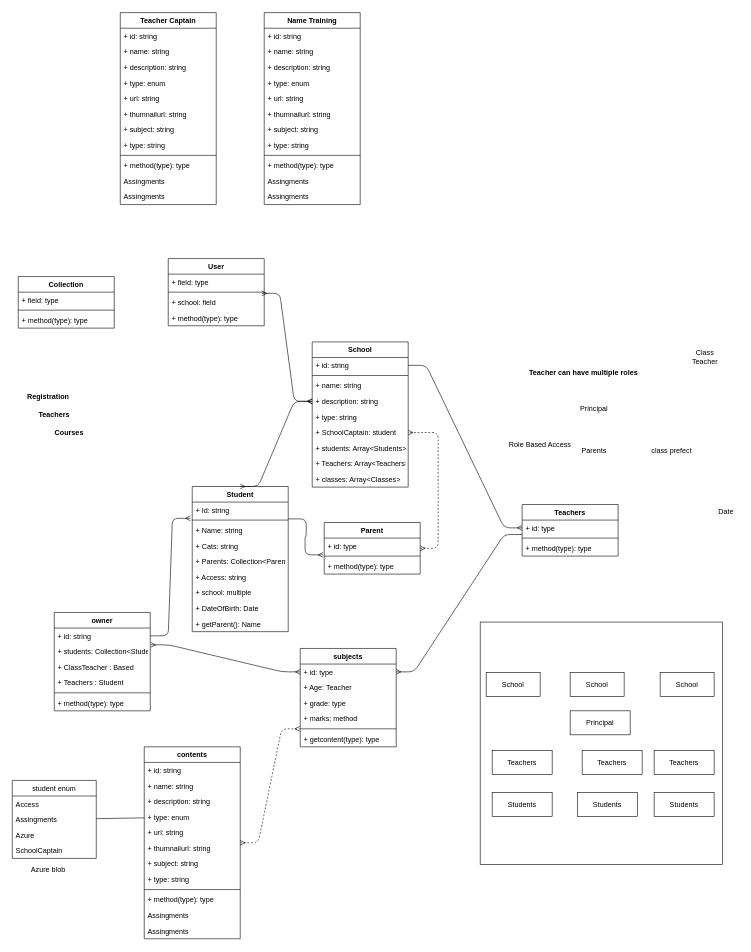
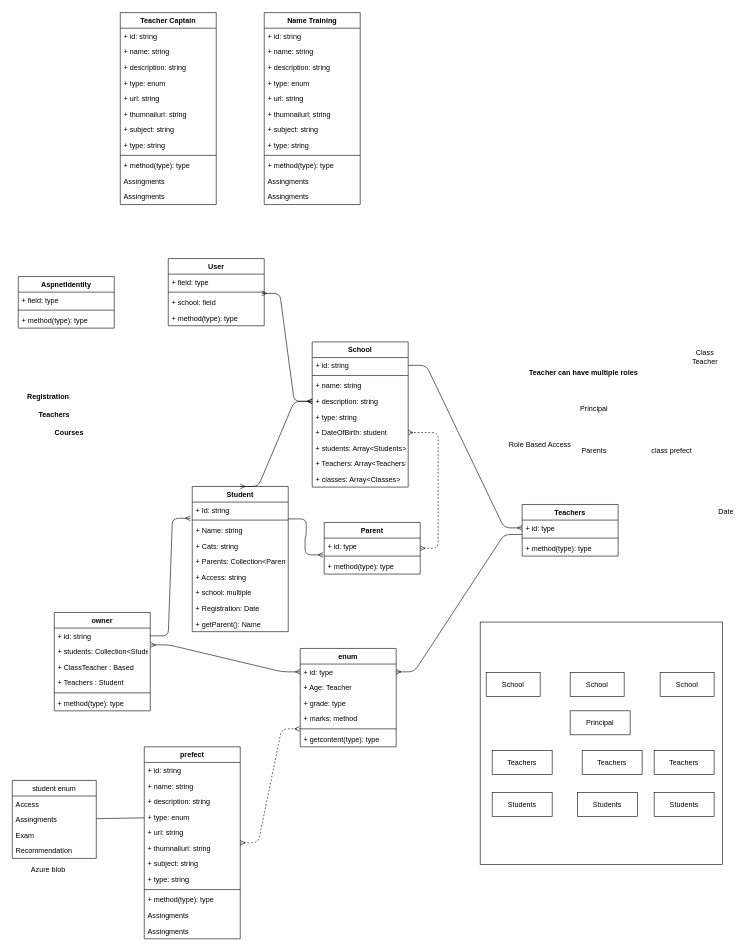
(66, 284) -> (66, 284)
(359, 433) -> (356, 433)
(230, 608) -> (231, 608)
(348, 656) -> (348, 656)
(192, 755) -> (192, 755)
(26, 835) -> (24, 835)
(40, 851) -> (43, 851)
